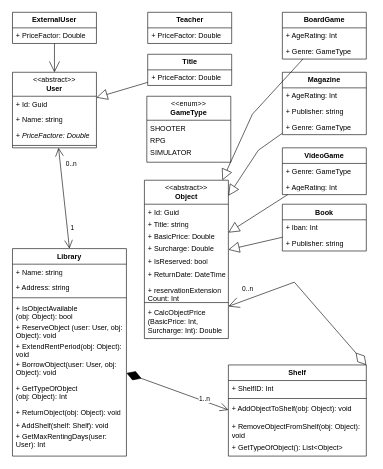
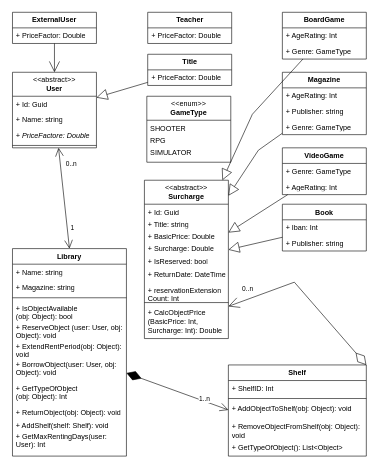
(186, 192) -> (186, 192)
(46, 288) -> (48, 288)
